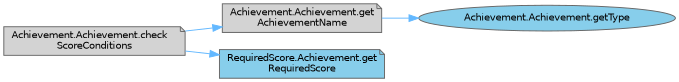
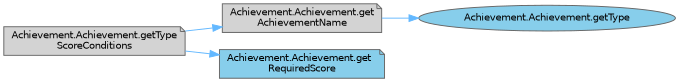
(94, 41) -> (94, 41)
(302, 64) -> (302, 64)
